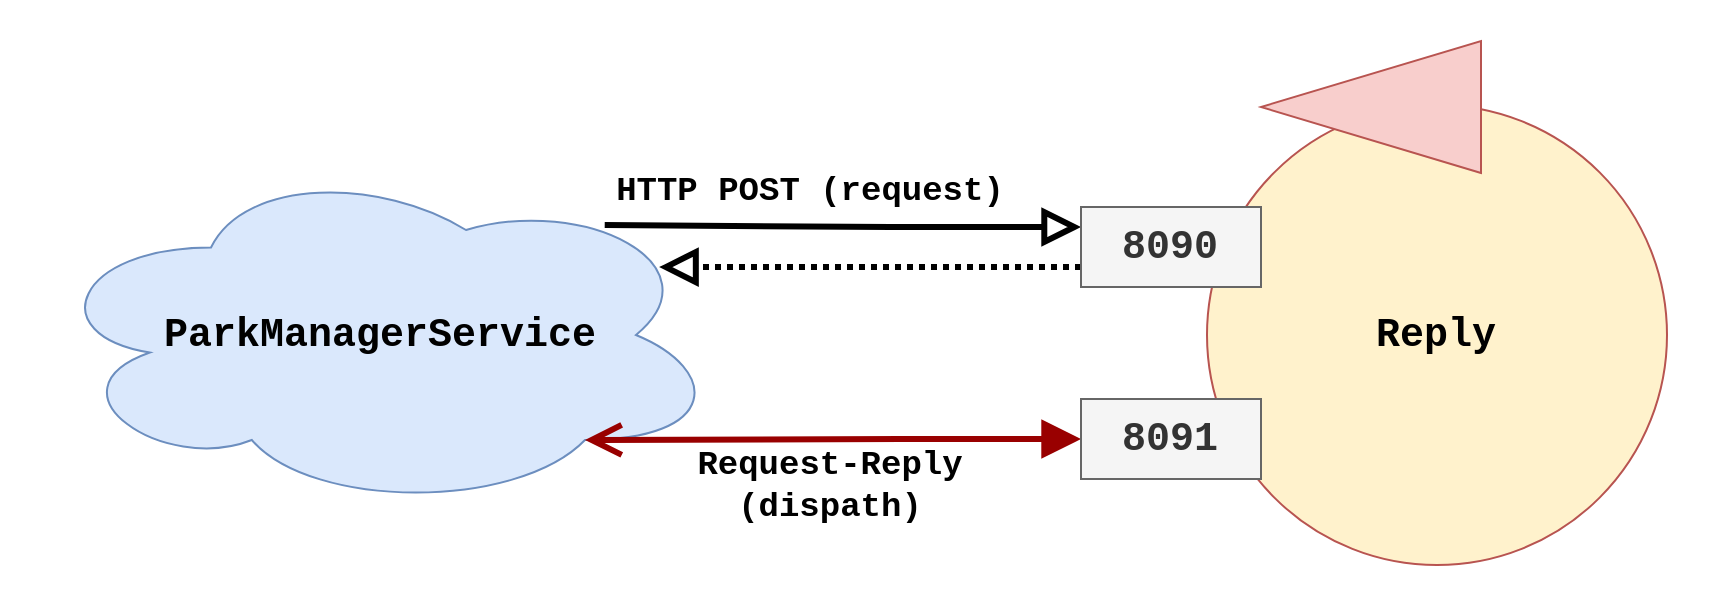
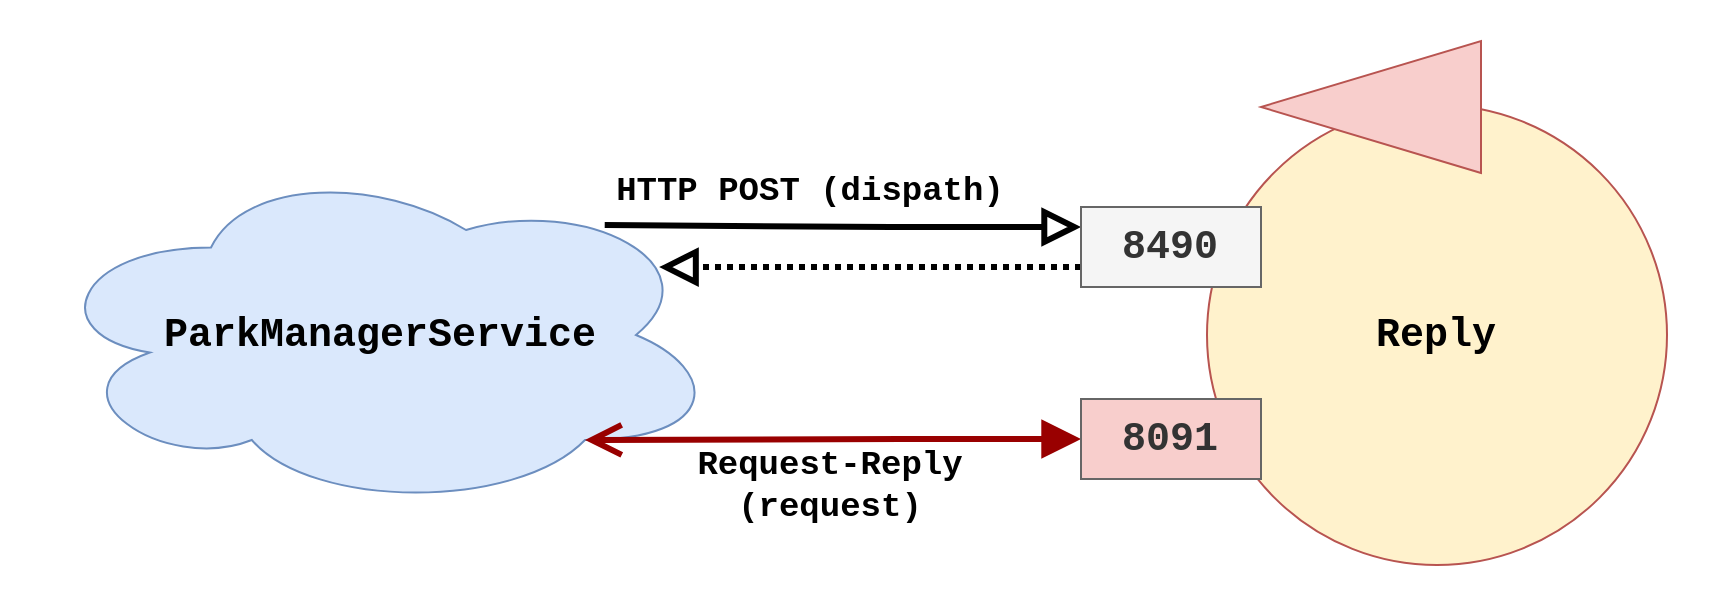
(811, 193) -> (811, 193)
(1171, 247) -> (1171, 247)
(1171, 439) -> (1171, 439)
(831, 487) -> (831, 487)
